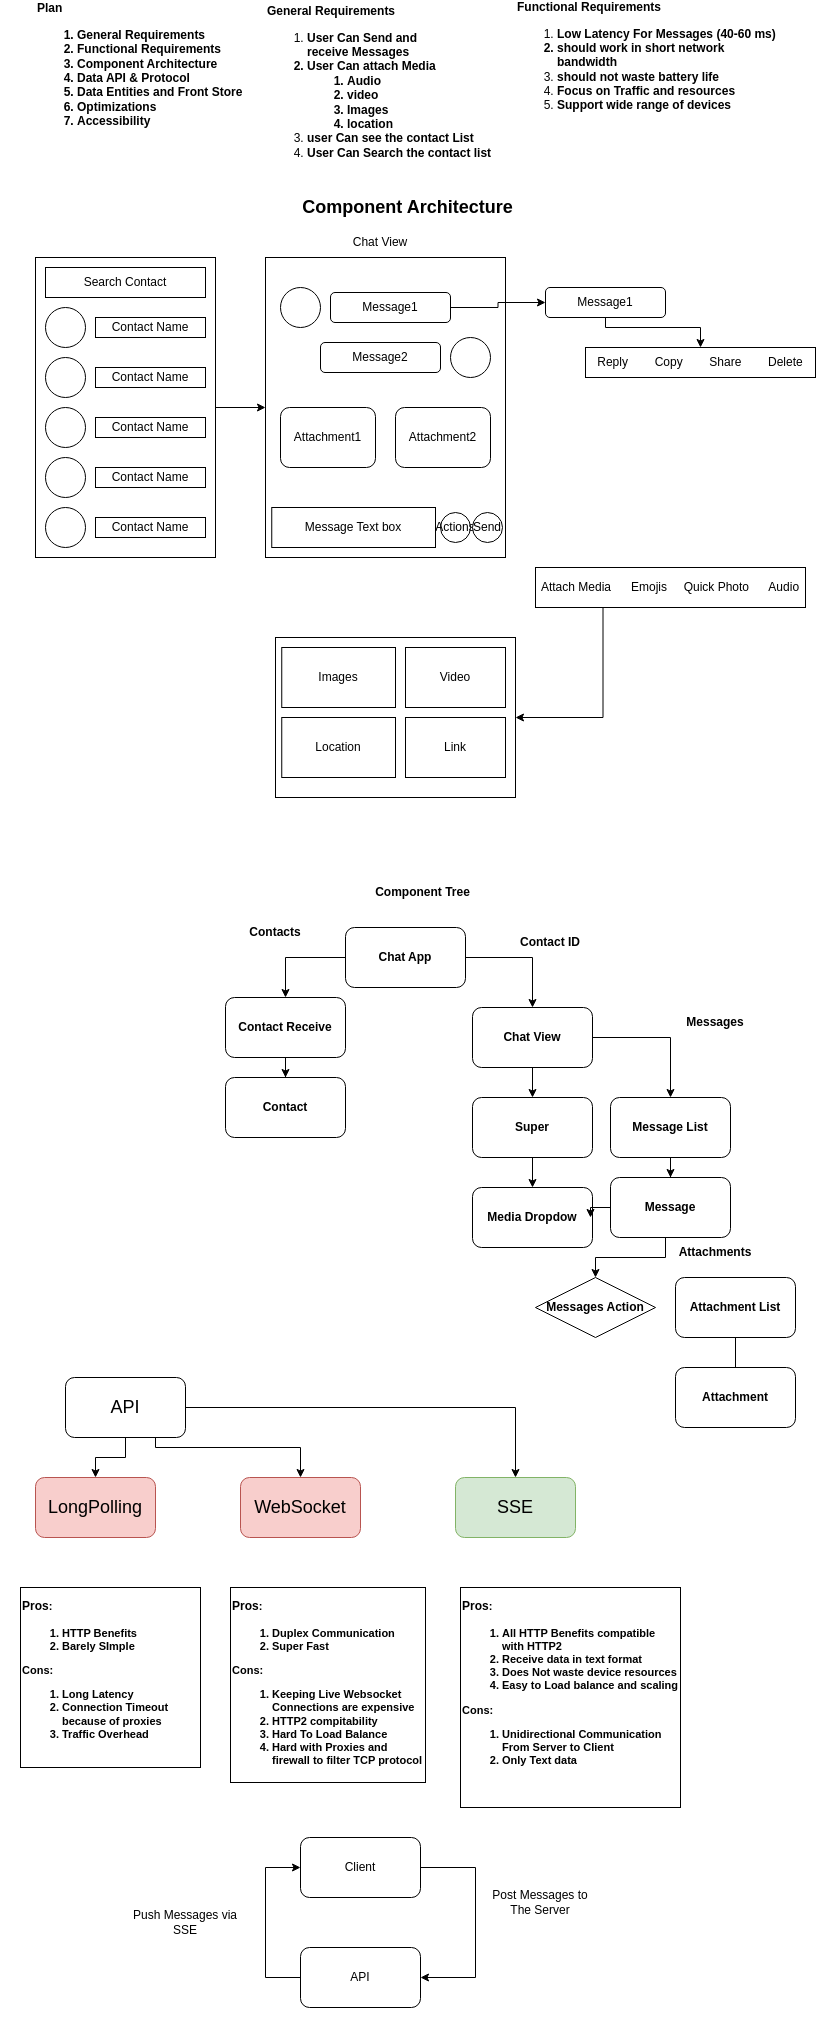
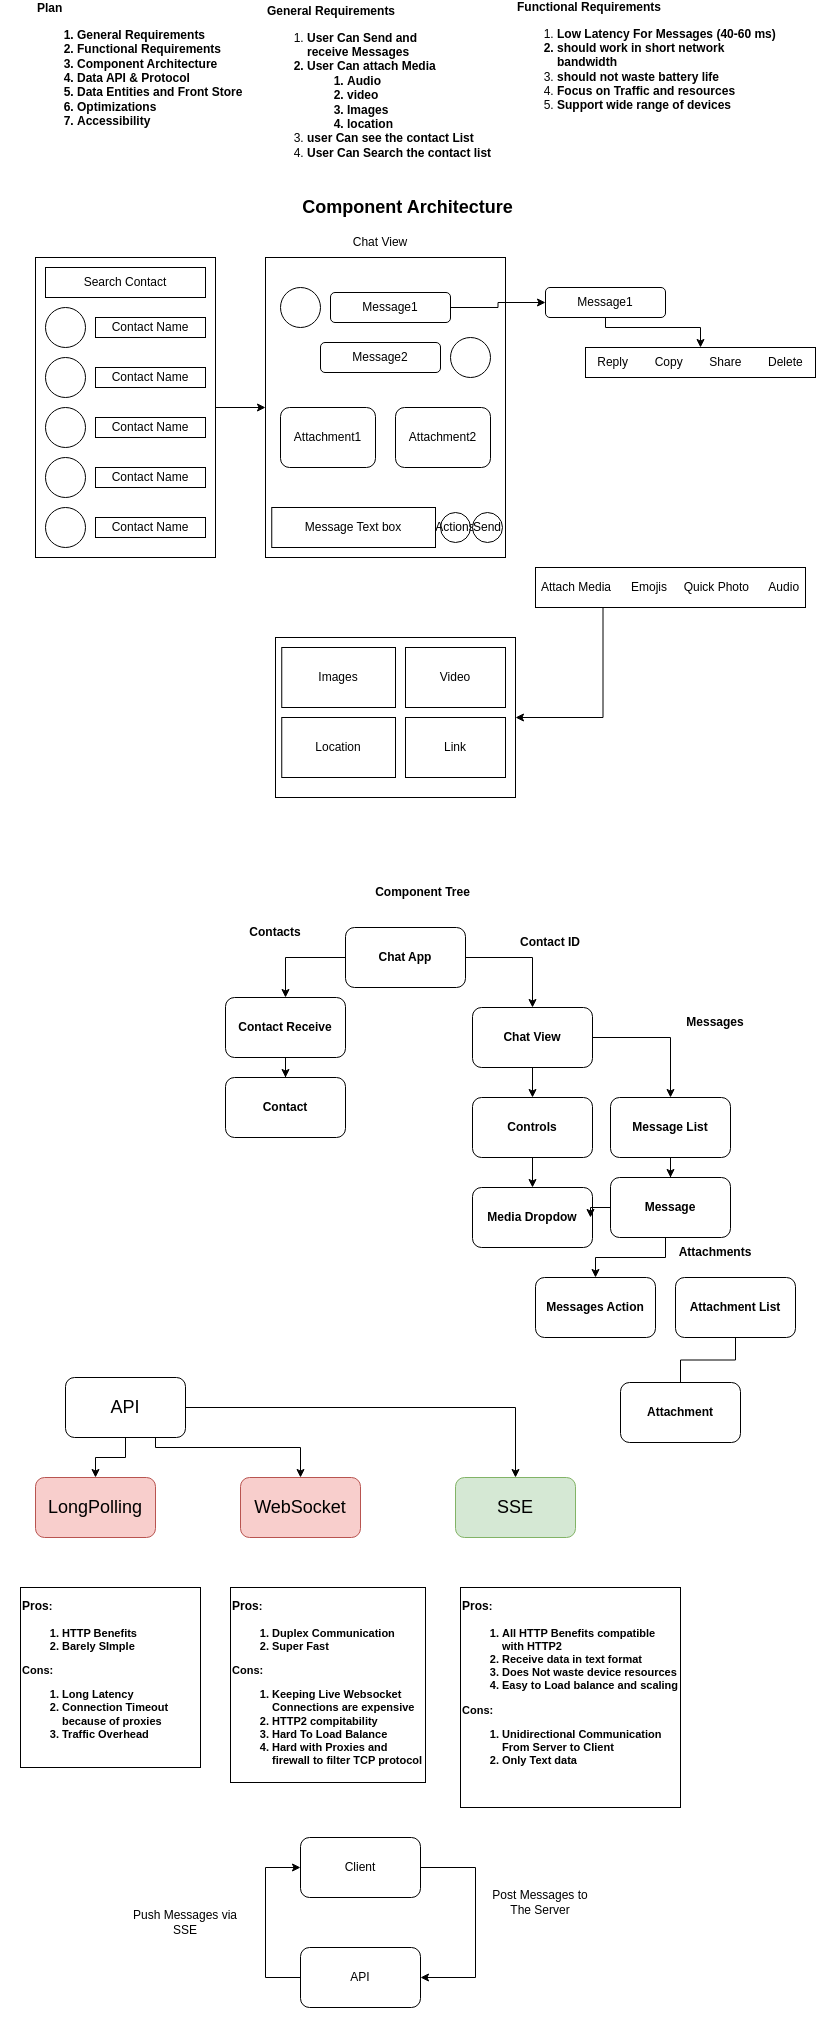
(533, 1128) -> (533, 1128)
(596, 1308) -> (596, 1308)
(736, 1398) -> (681, 1413)
